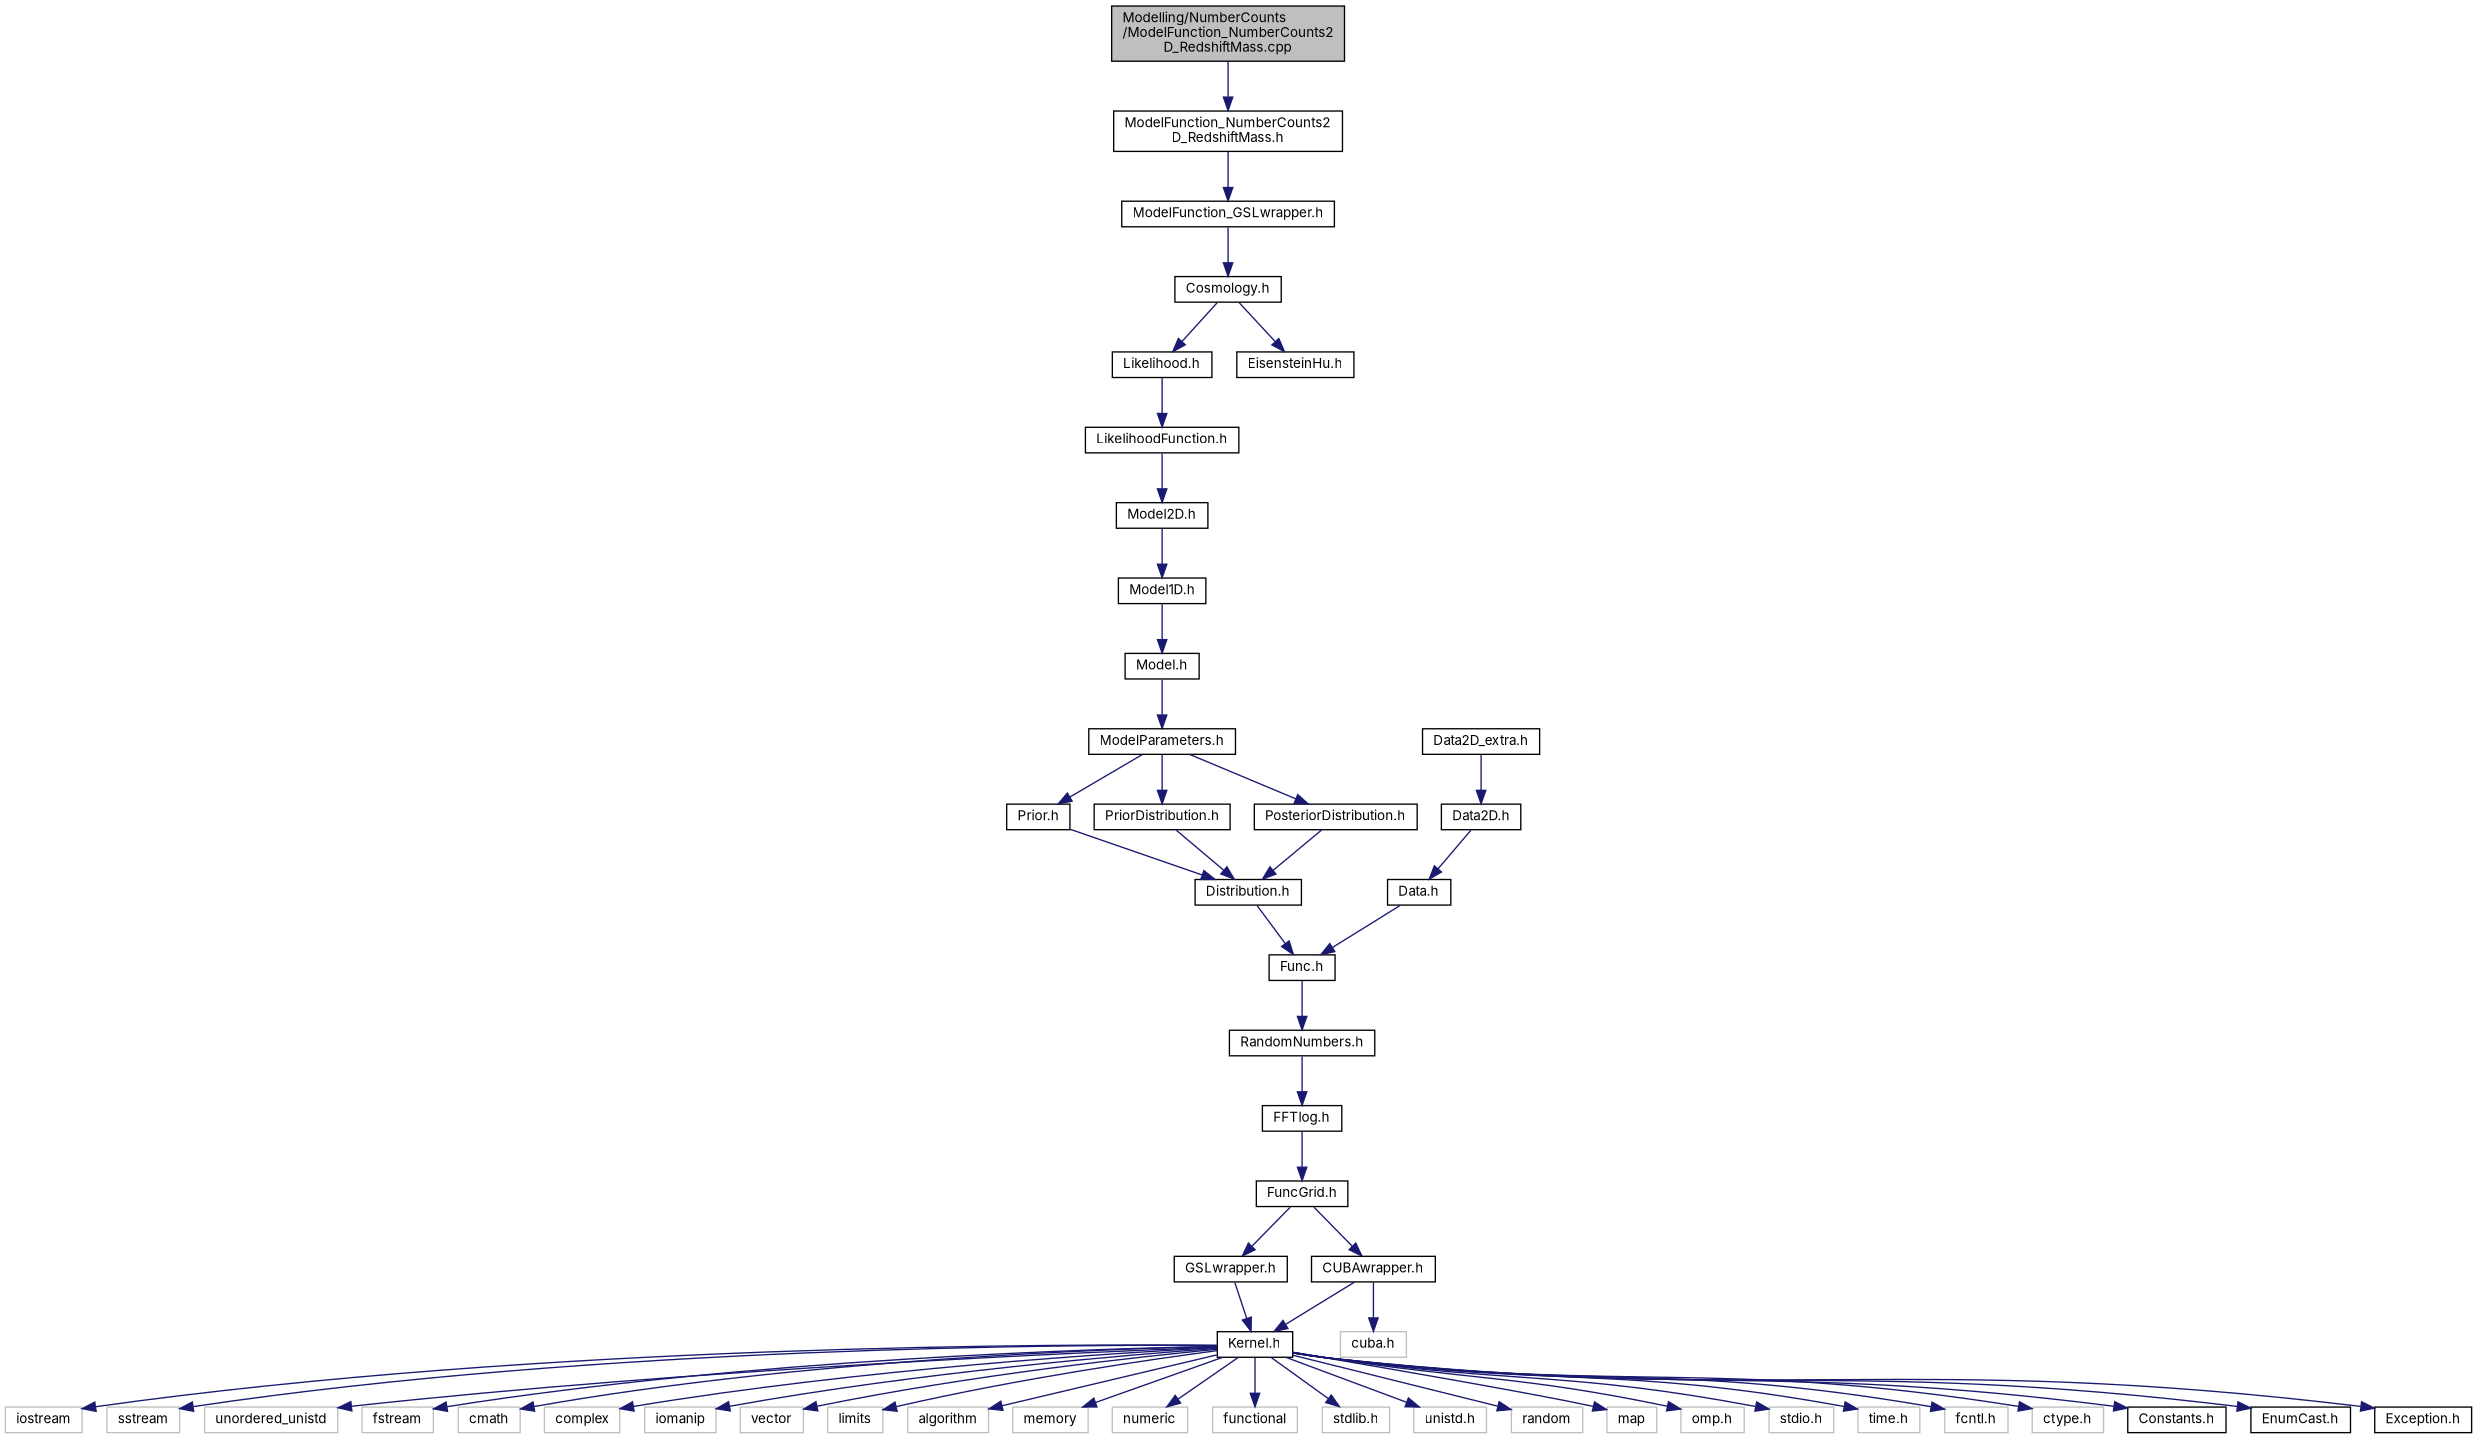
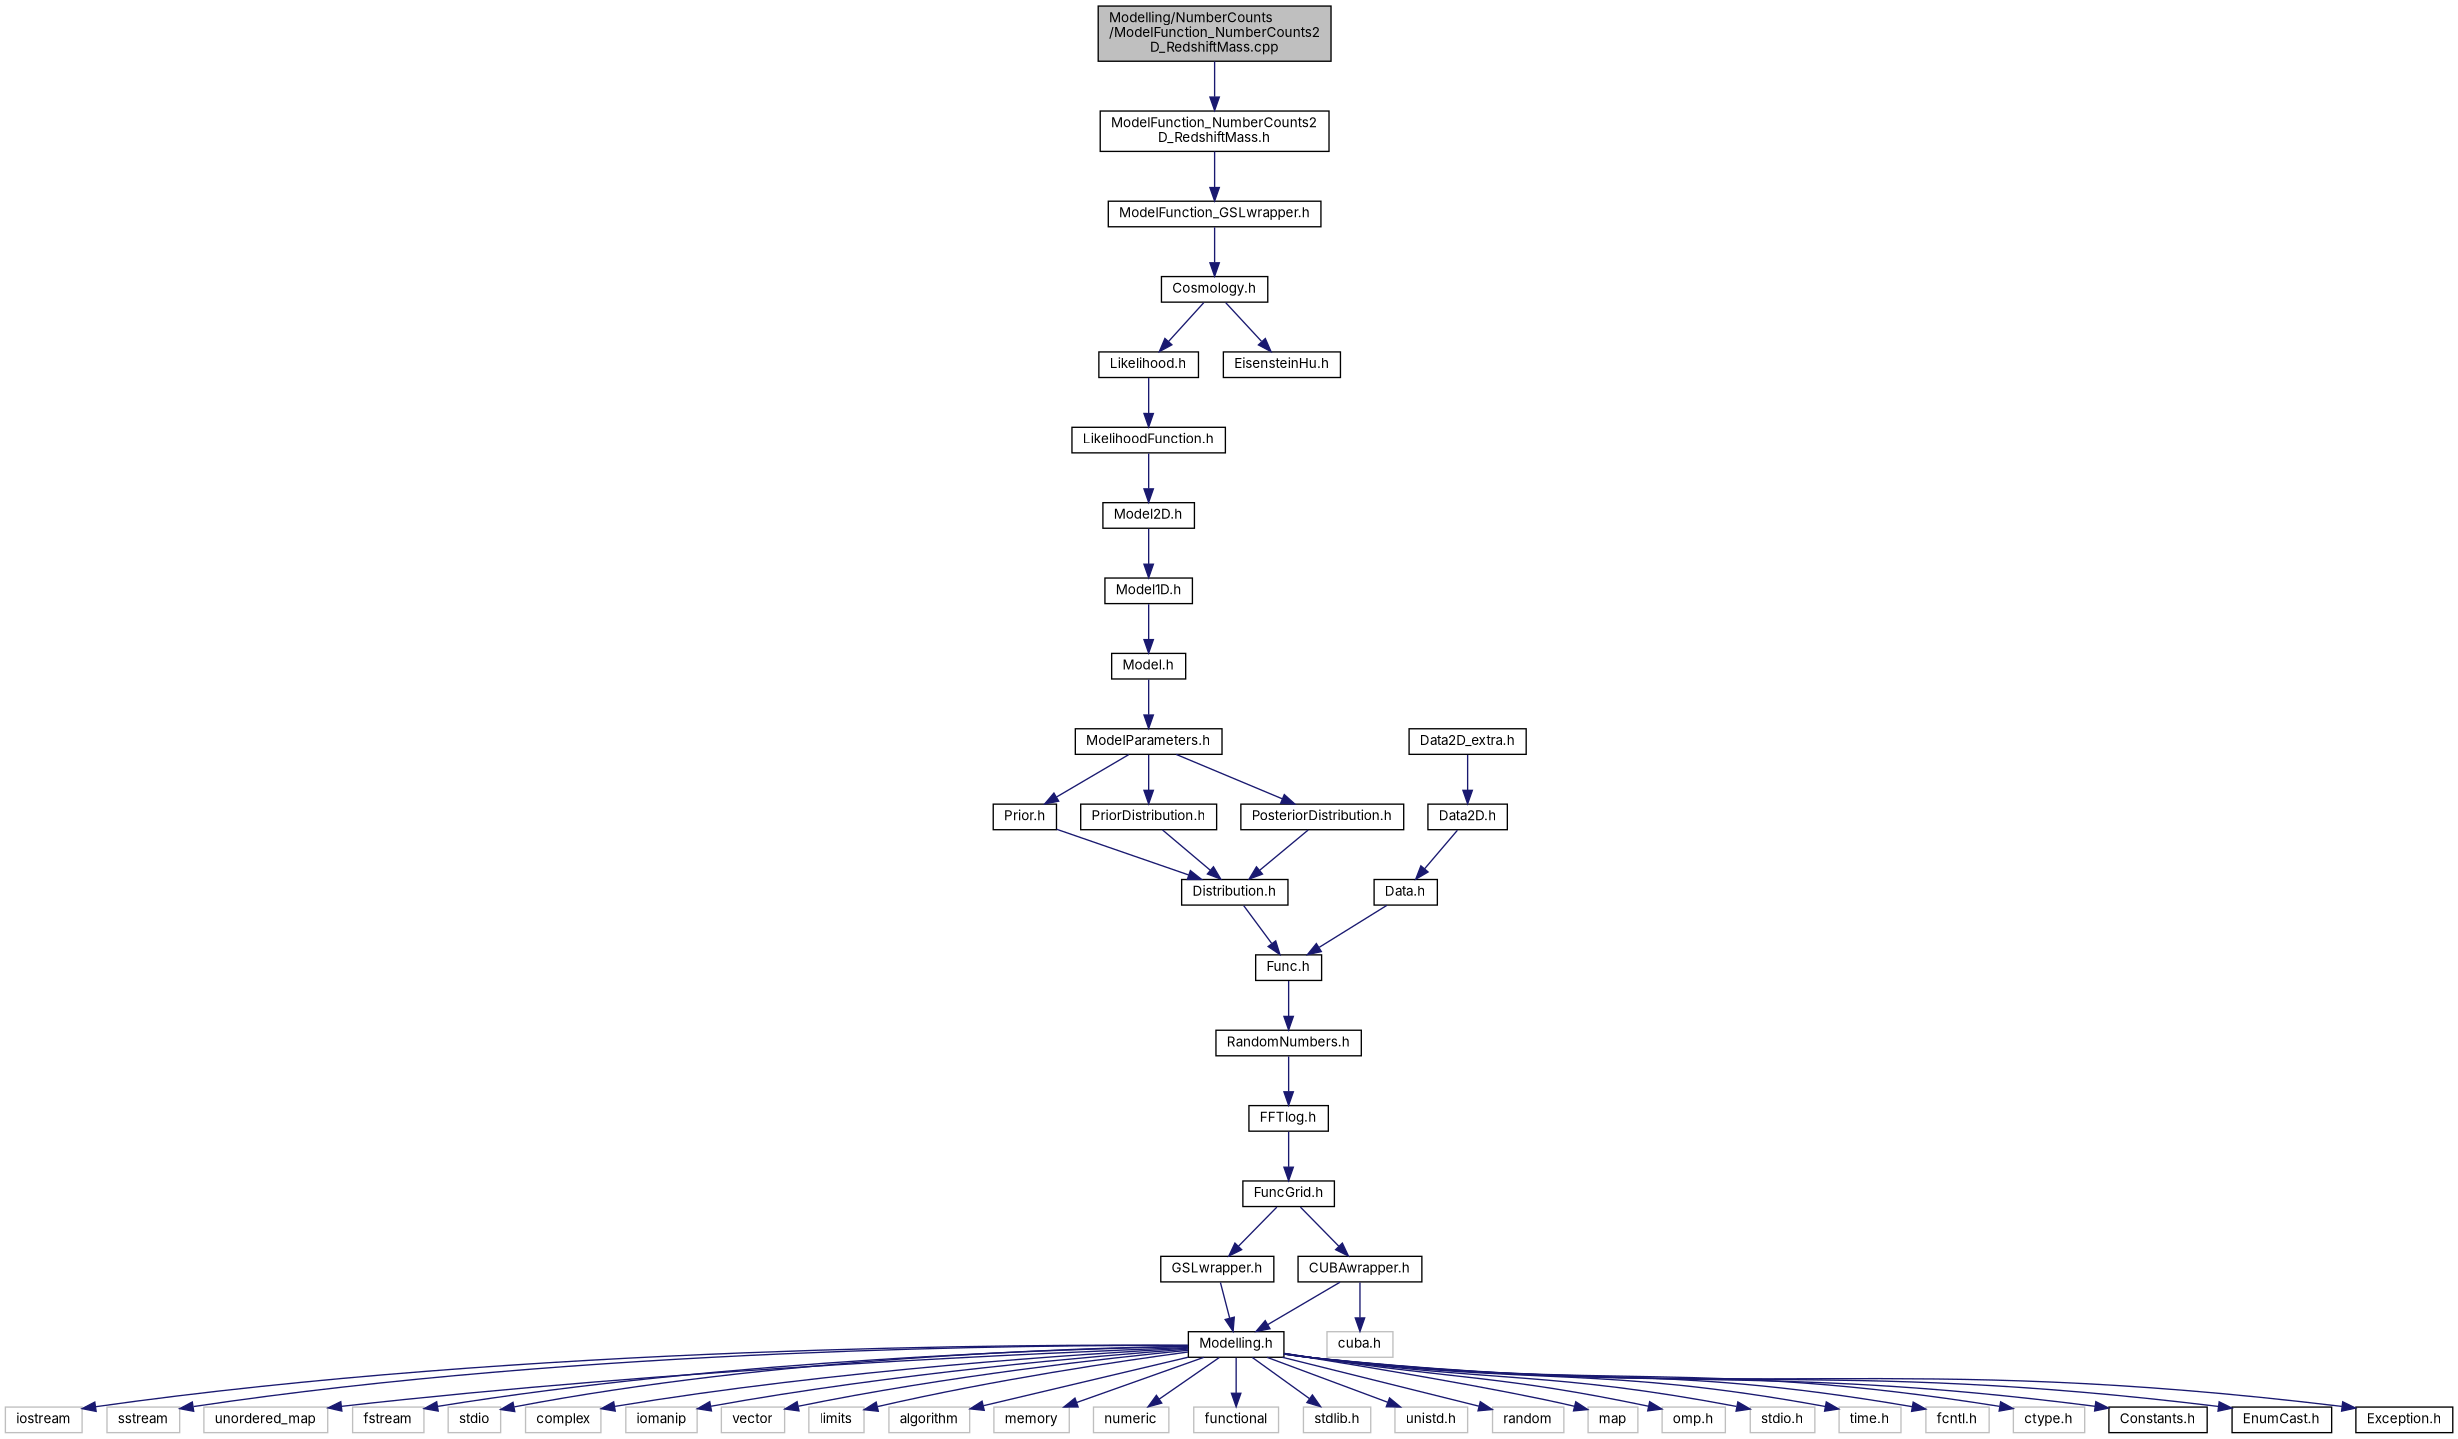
(1255, 1344) -> (1236, 1344)
(271, 1420) -> (266, 1420)
(489, 1420) -> (474, 1420)
